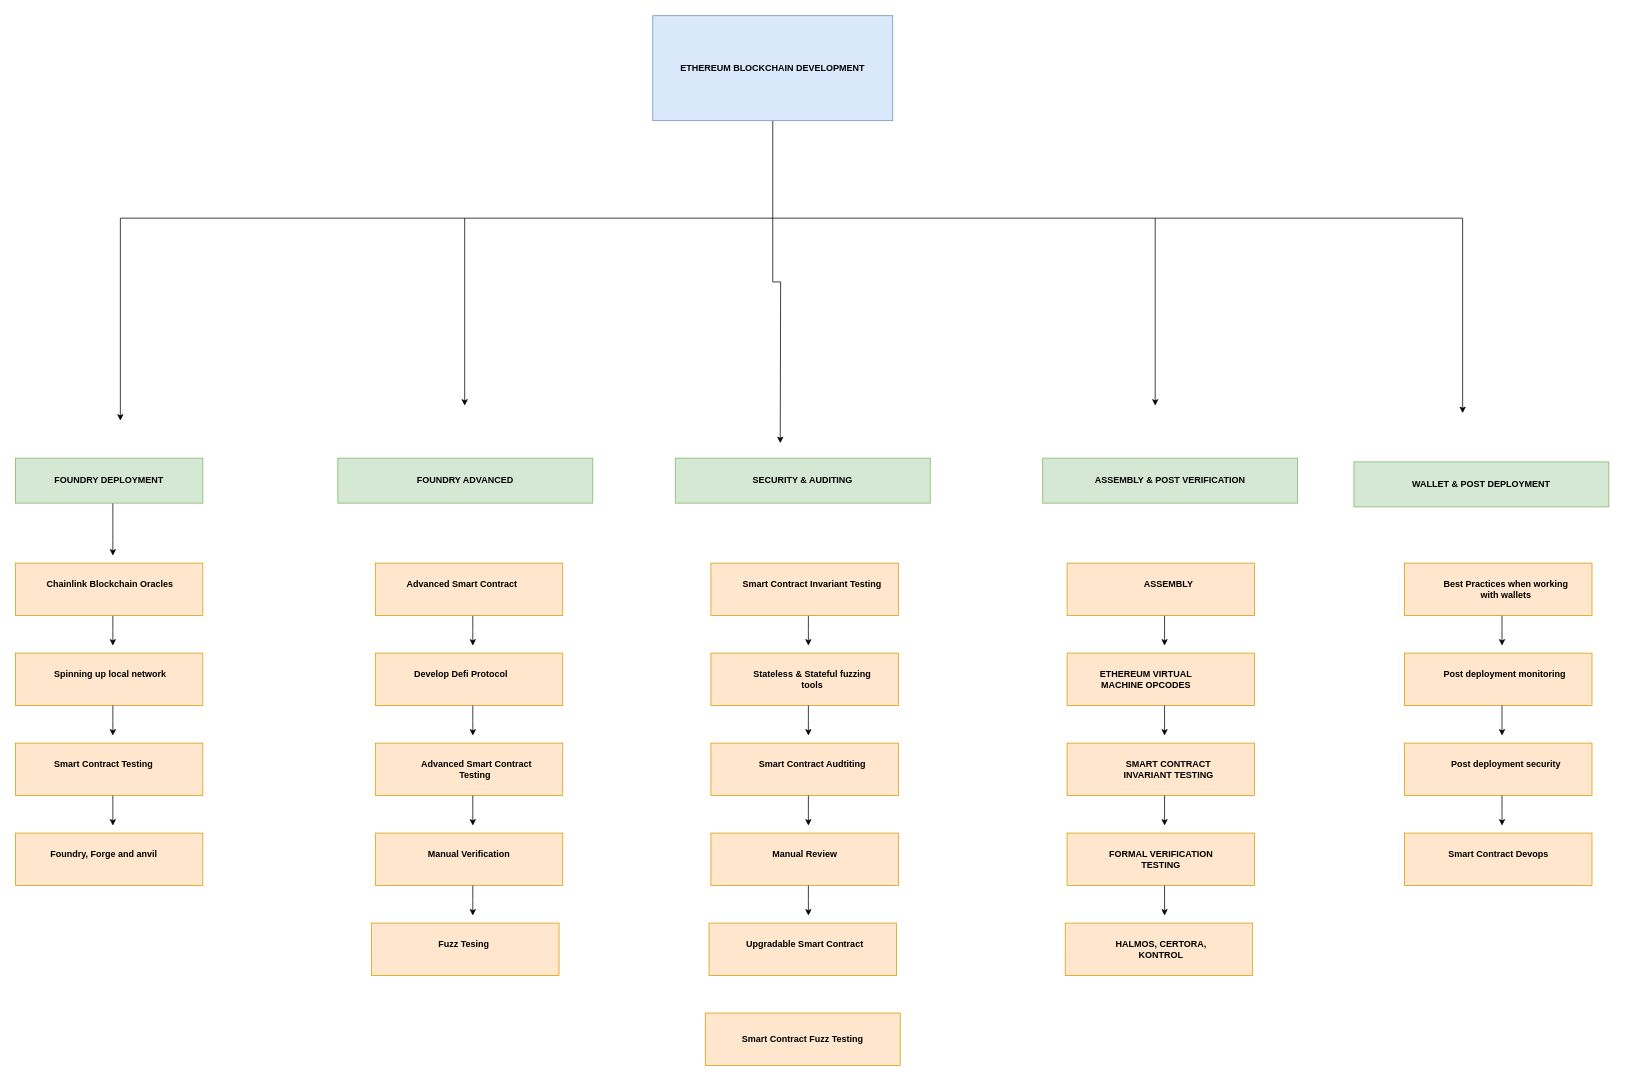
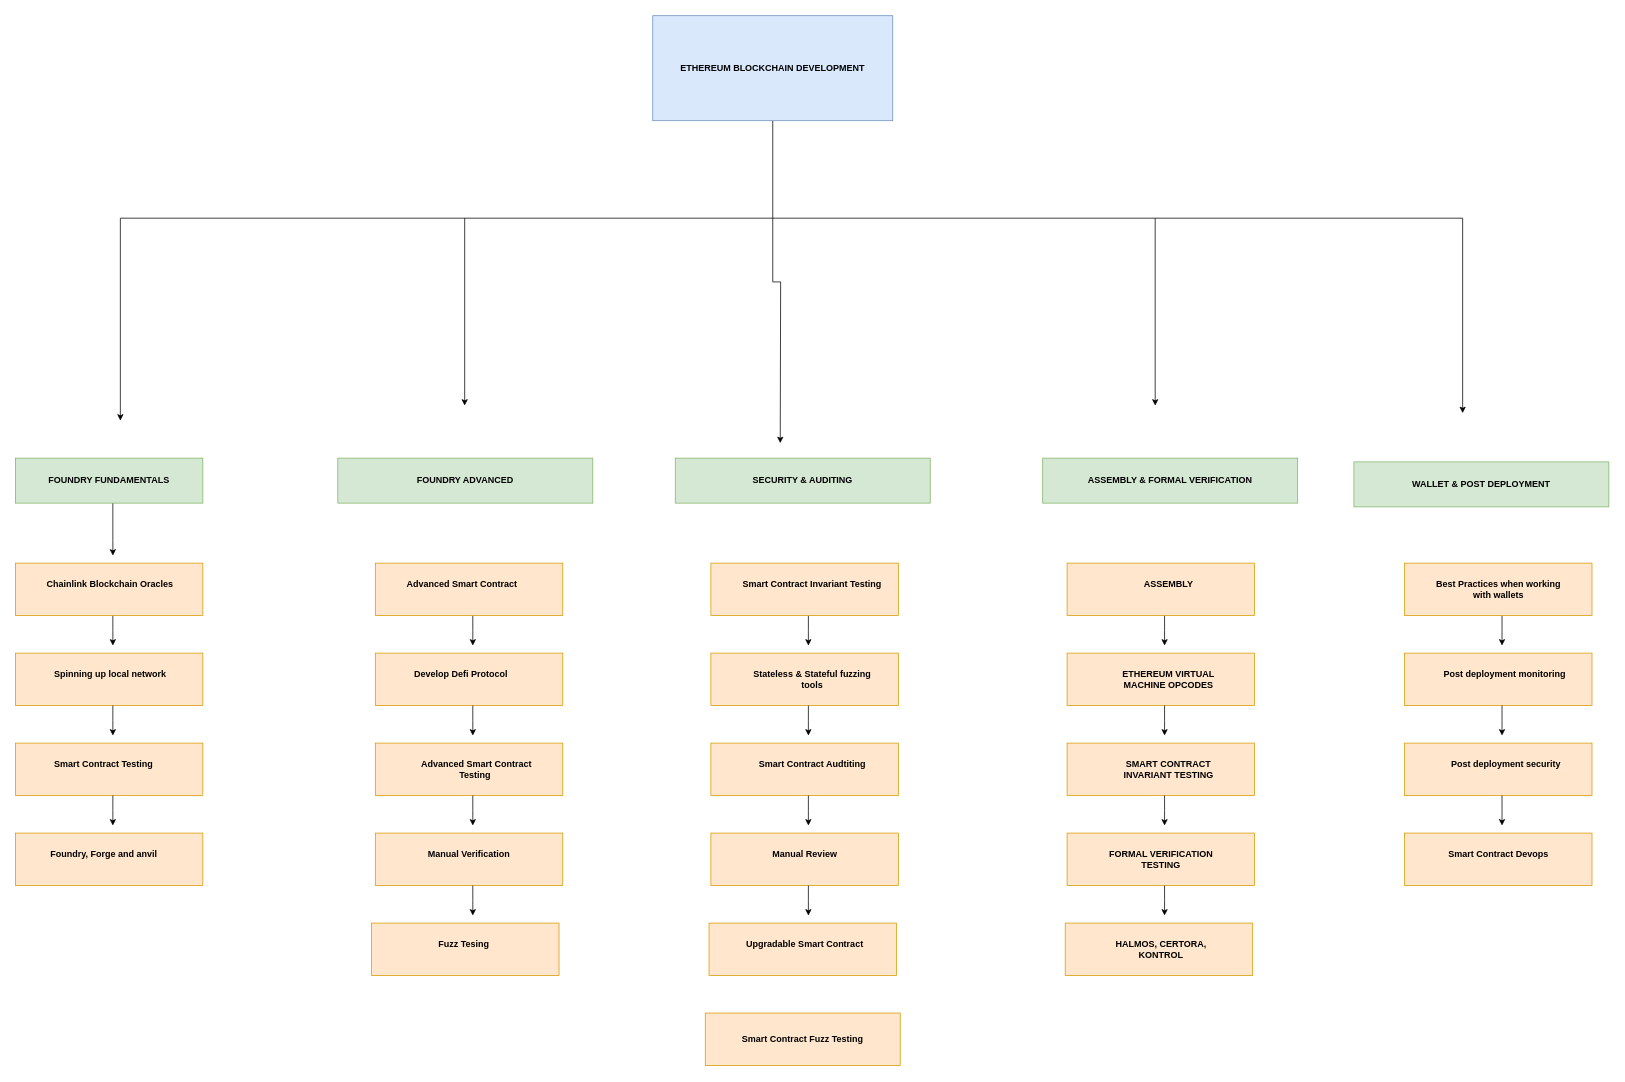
(109, 480) -> (109, 480)
(1170, 480) -> (1170, 480)
(1506, 589) -> (1499, 589)
(1146, 679) -> (1169, 679)
